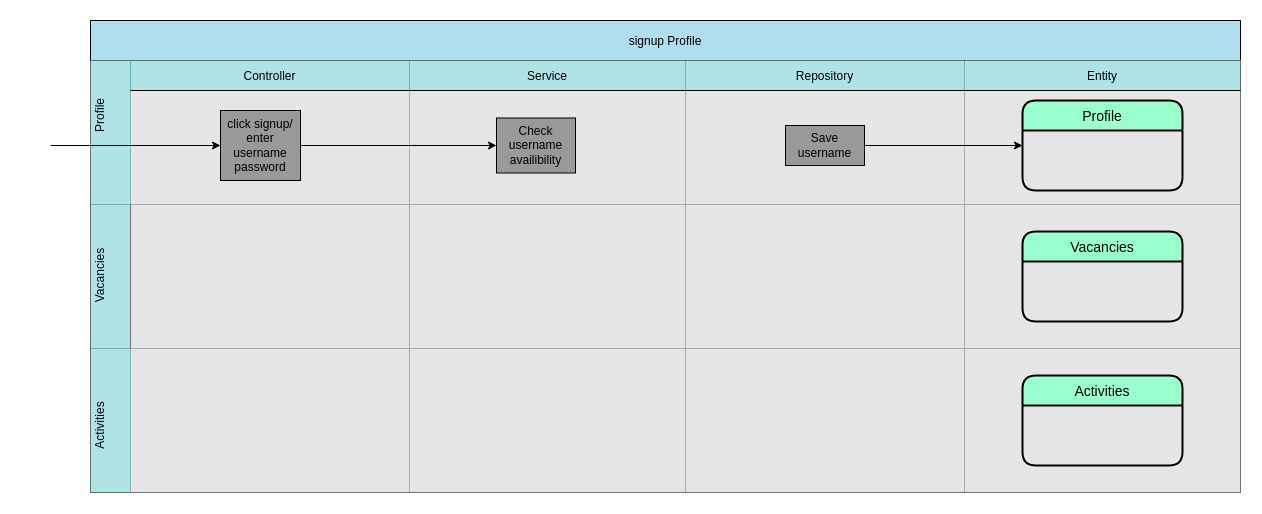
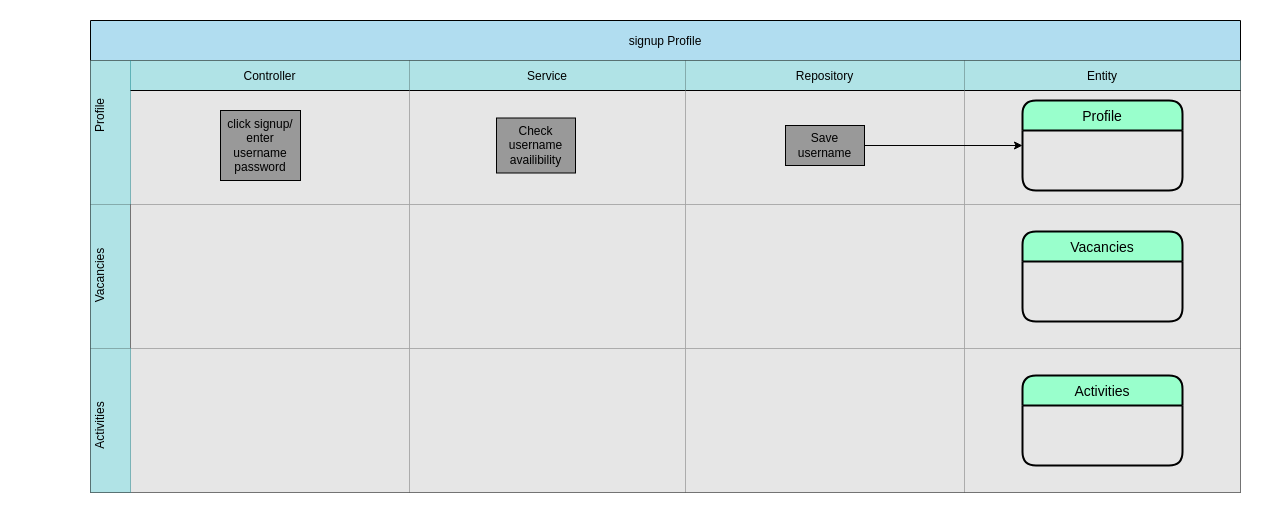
(132, 146) -> none
(395, 146) -> none
